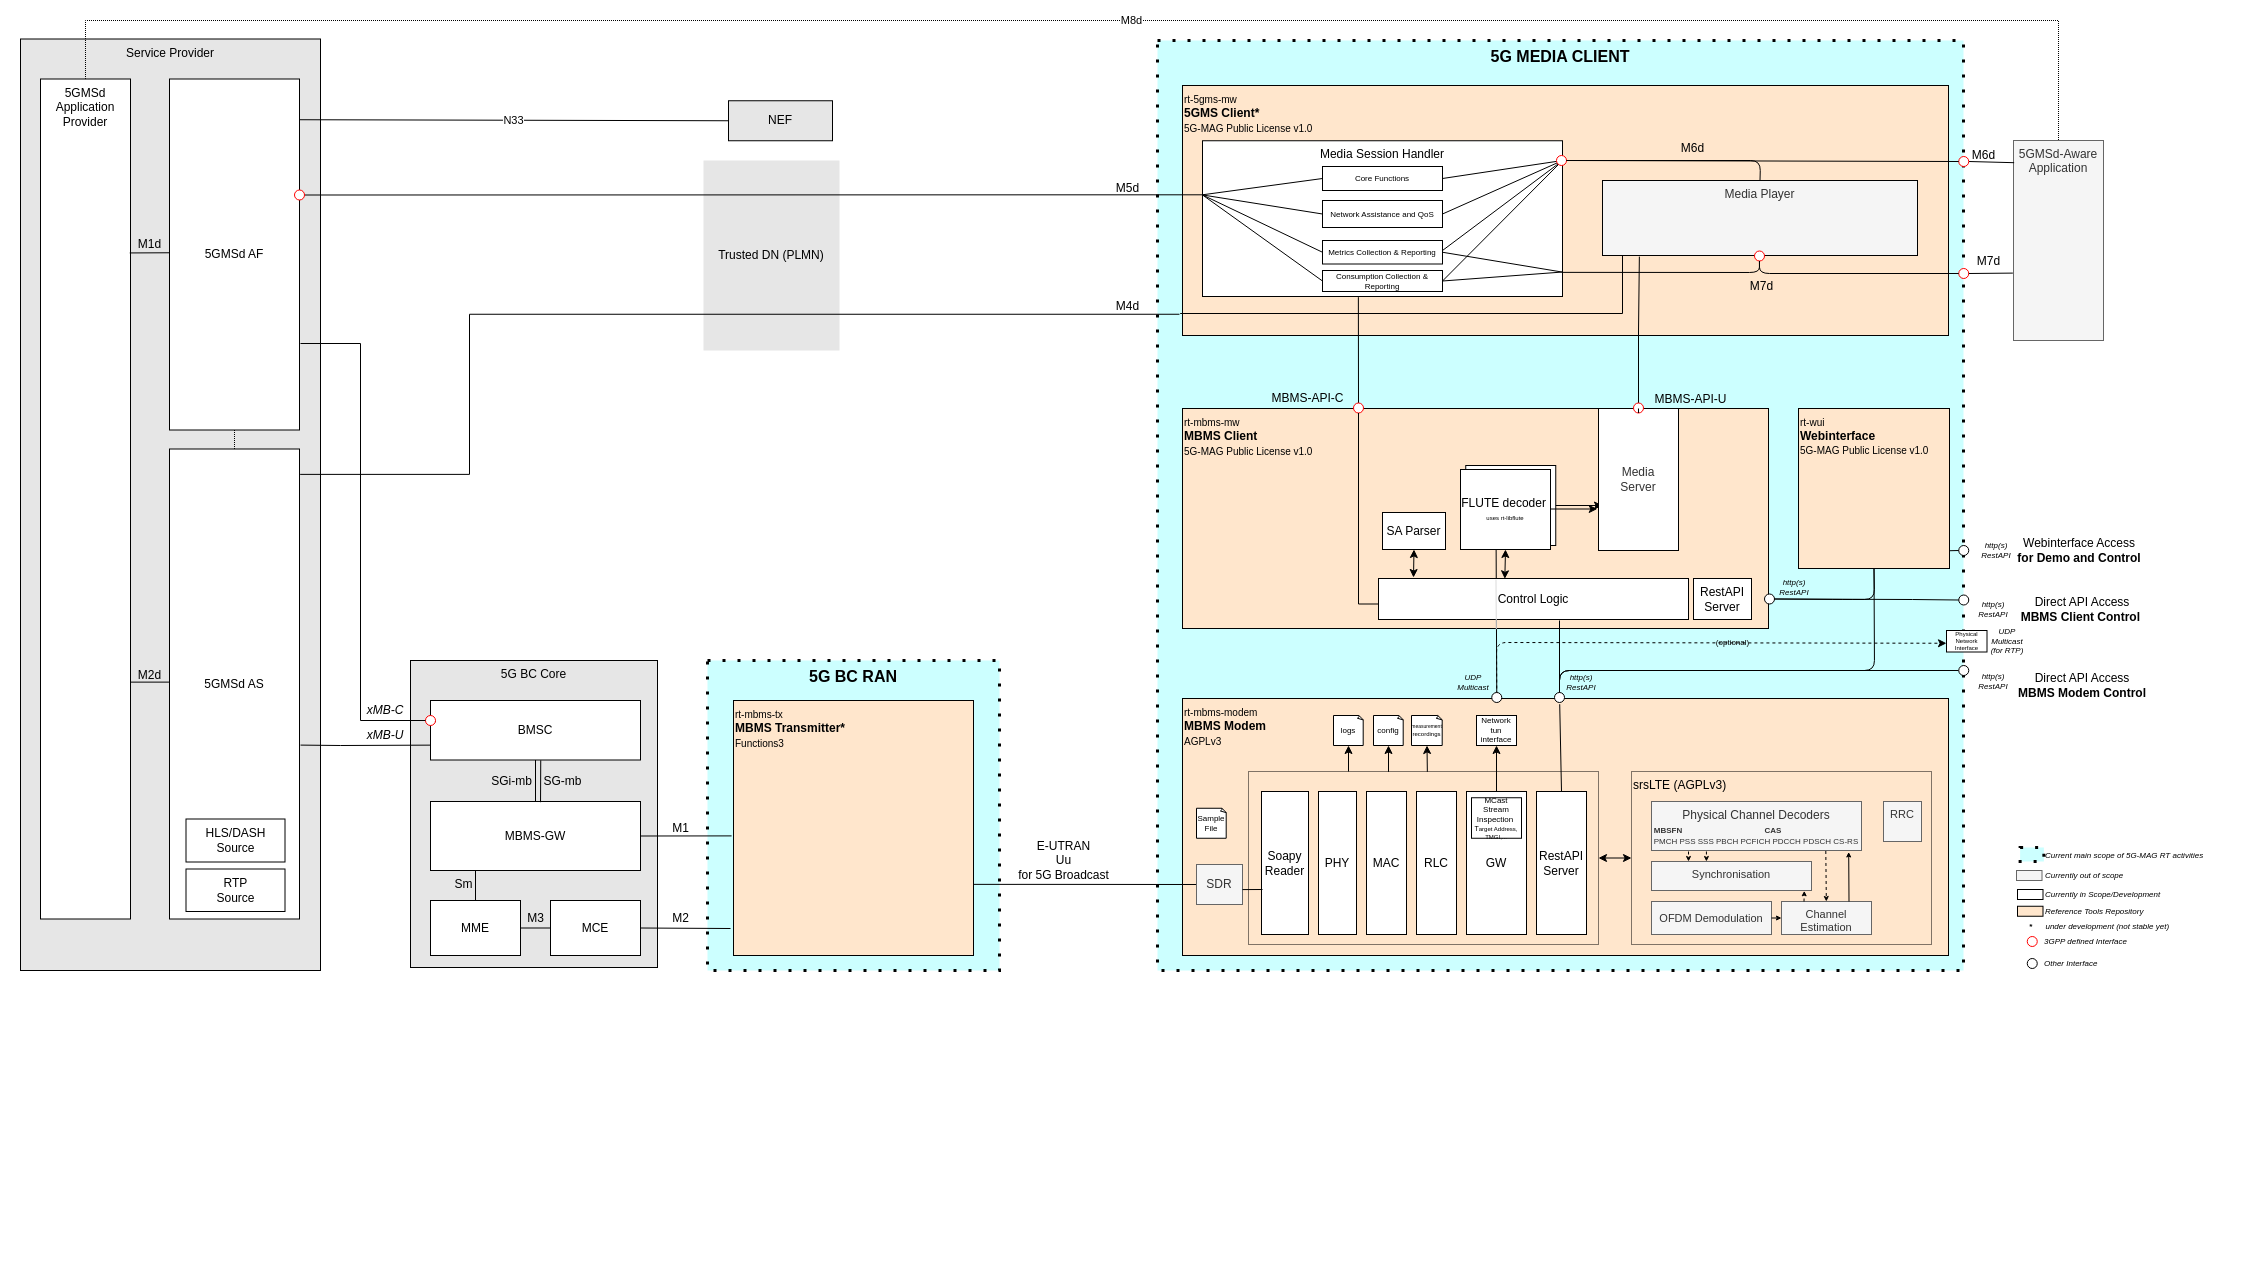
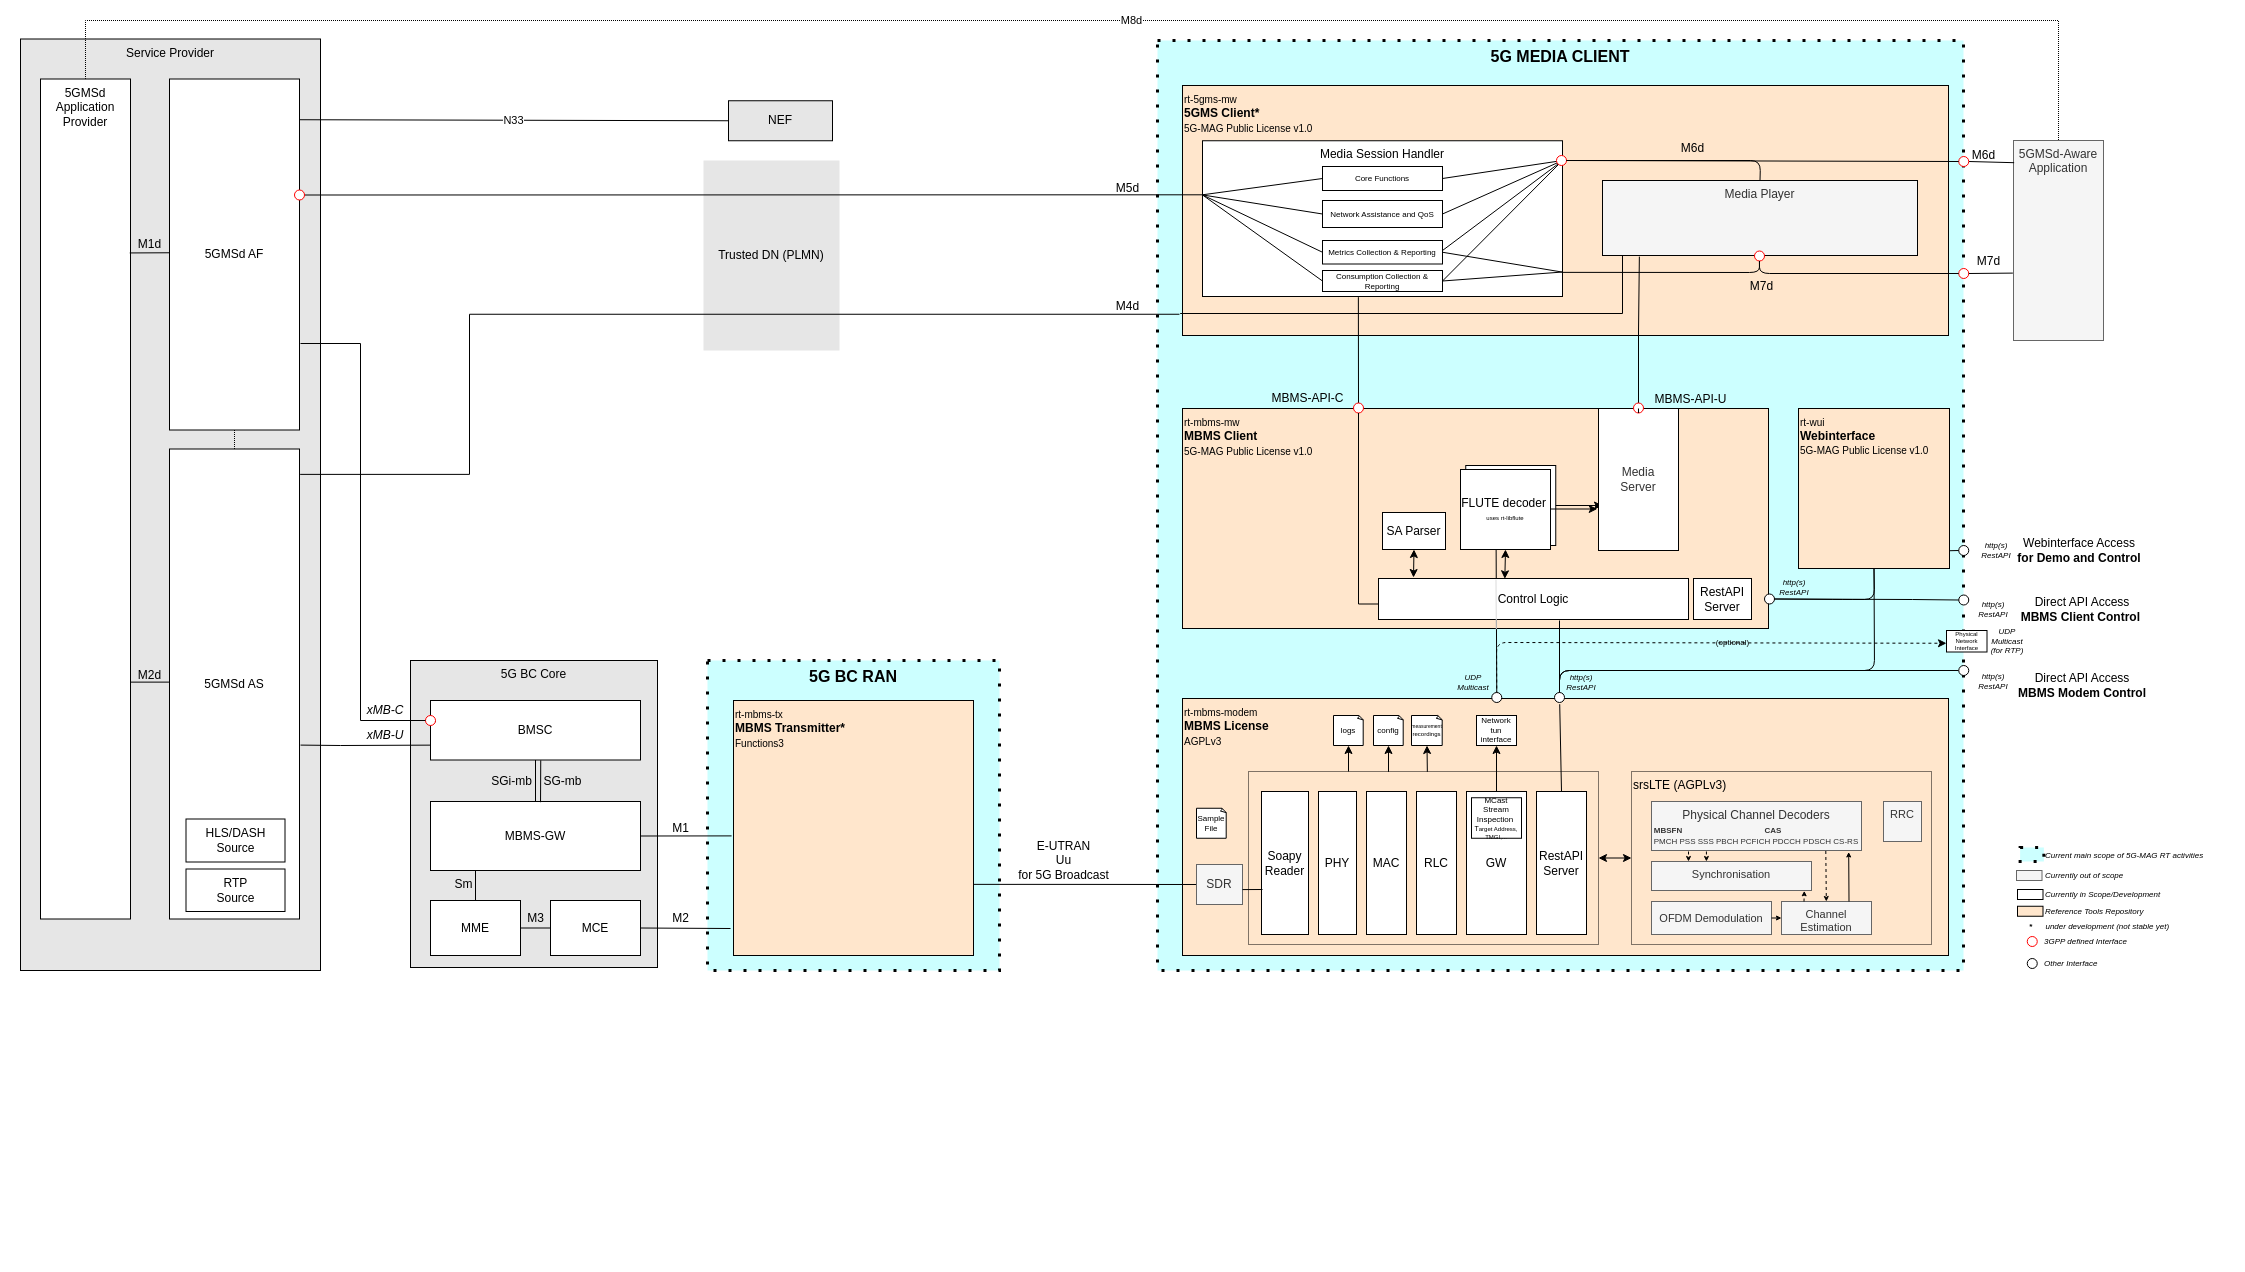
(1228, 727) -> (1228, 727)
